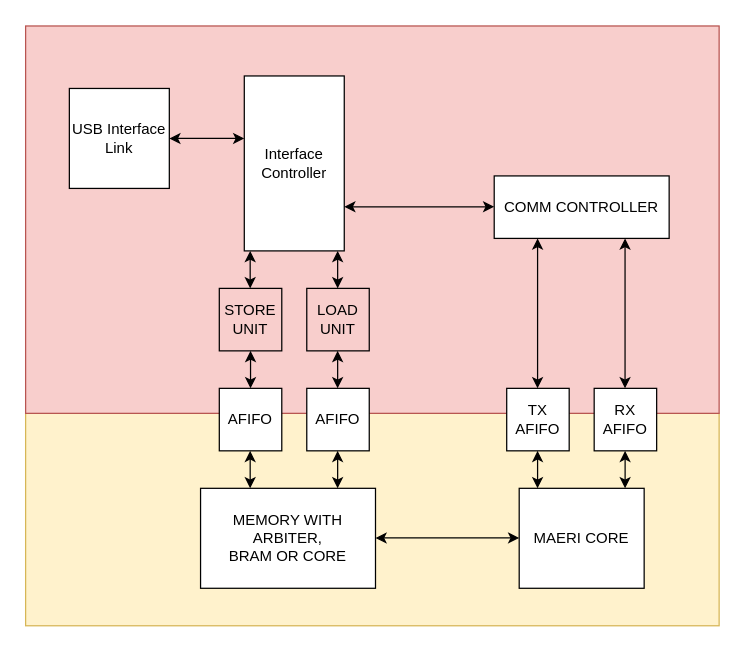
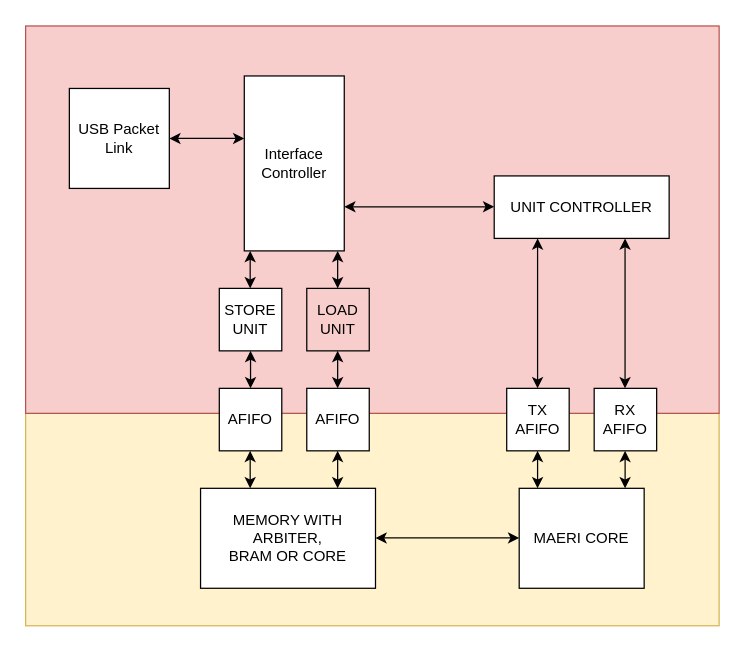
(119, 138) -> (119, 138)
(582, 207) -> (582, 207)
(251, 319) -> (251, 319)
